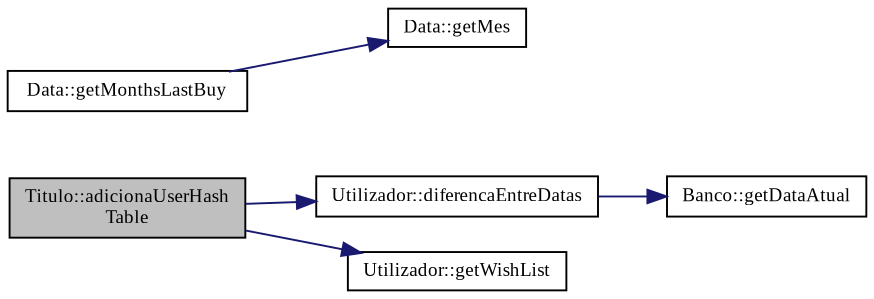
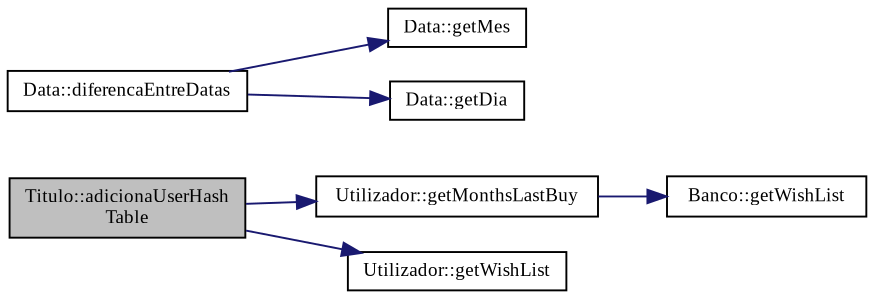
(127, 91) -> (127, 91)
none -> (457, 101)
(457, 196) -> (457, 196)
(767, 196) -> (767, 196)
